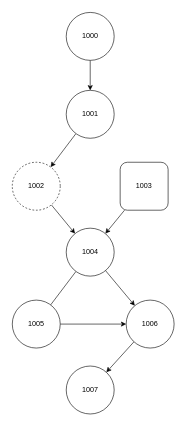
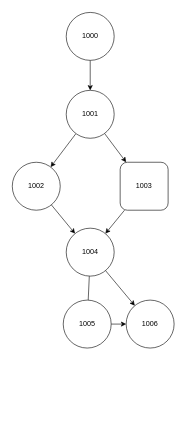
none -> (114, 146)
(36, 186) -> (36, 186)
(36, 324) -> (87, 324)
(122, 355) -> none
(90, 390) -> none
